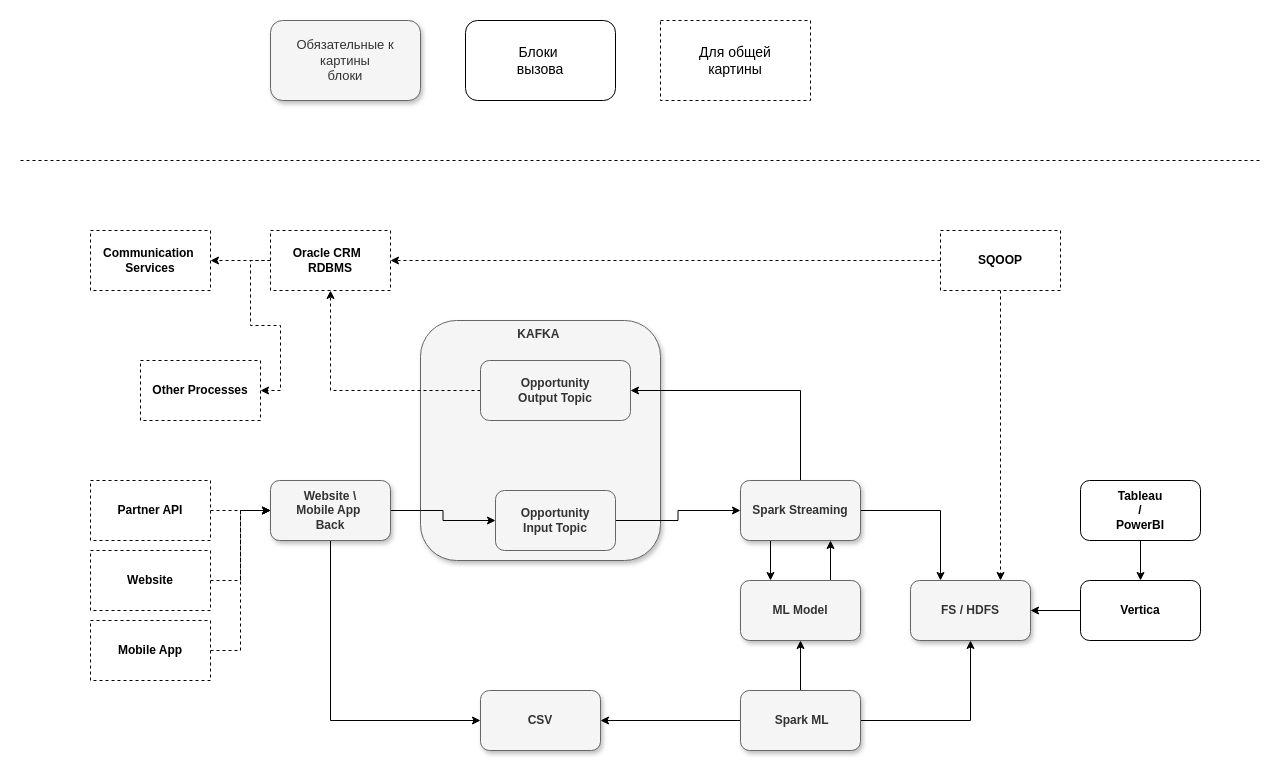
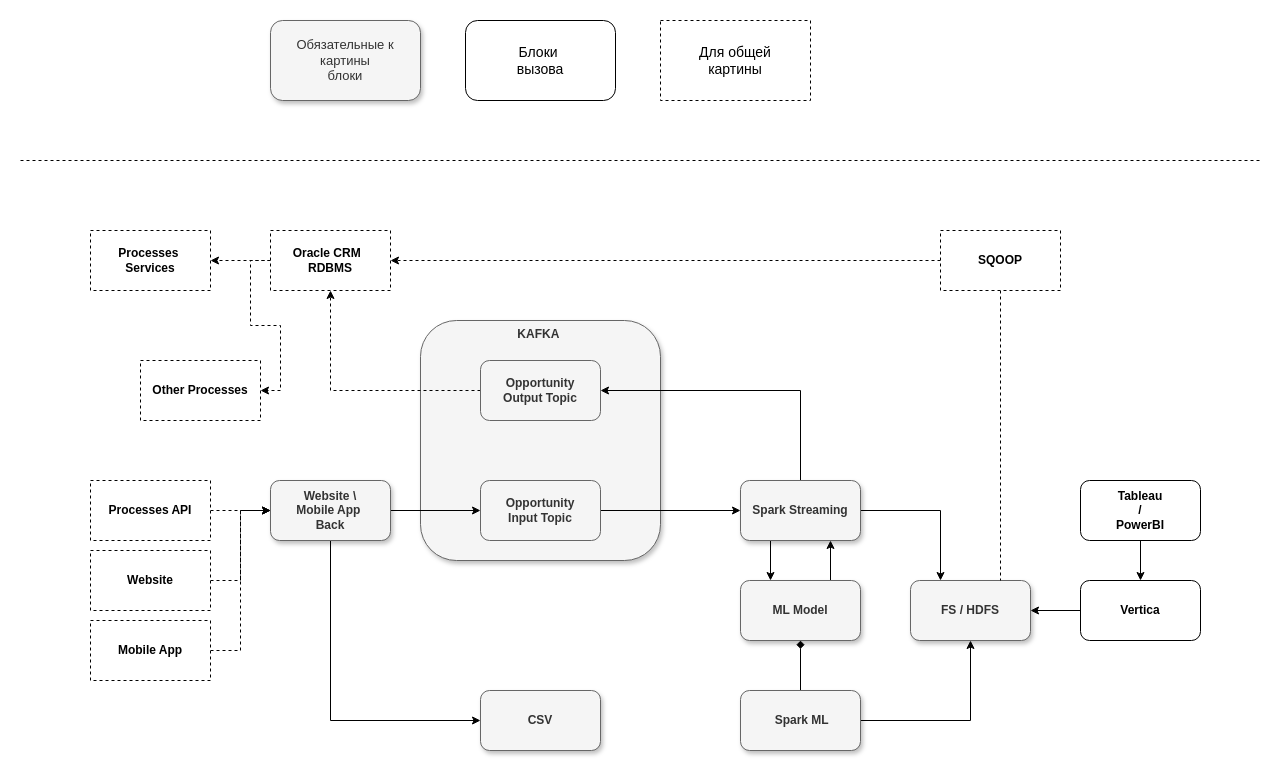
(151, 261) -> (151, 261)
(556, 391) -> (541, 391)
(151, 511) -> (151, 511)
(556, 521) -> (541, 511)
(1001, 572) -> (1001, 575)
(801, 648) -> (801, 649)
(674, 721) -> none
